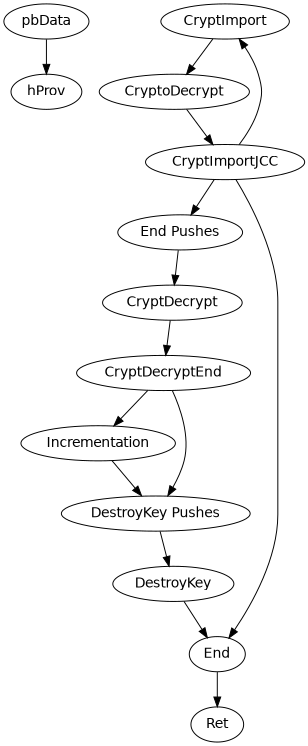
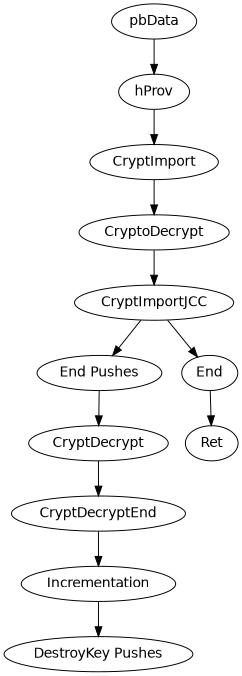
(261, 97) -> (154, 122)
(186, 439) -> none
(173, 584) -> none
